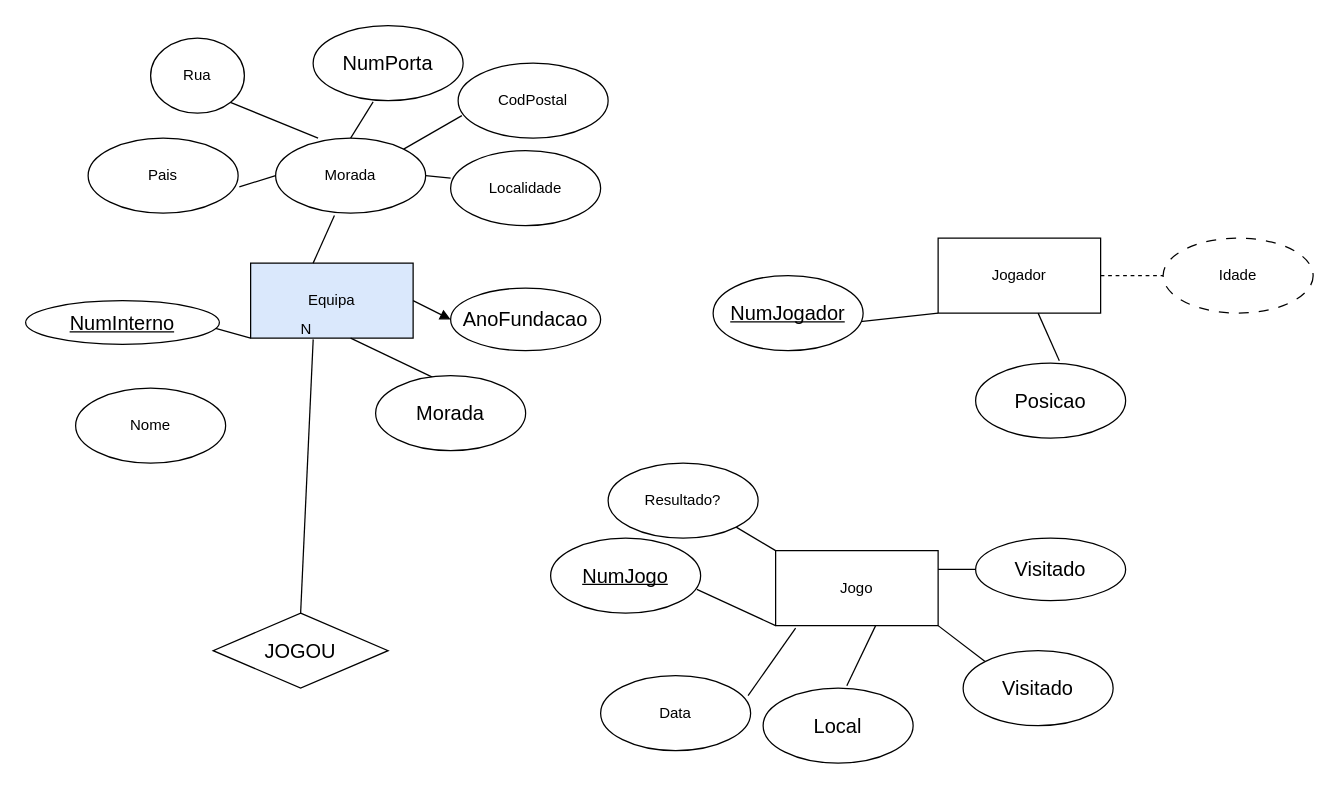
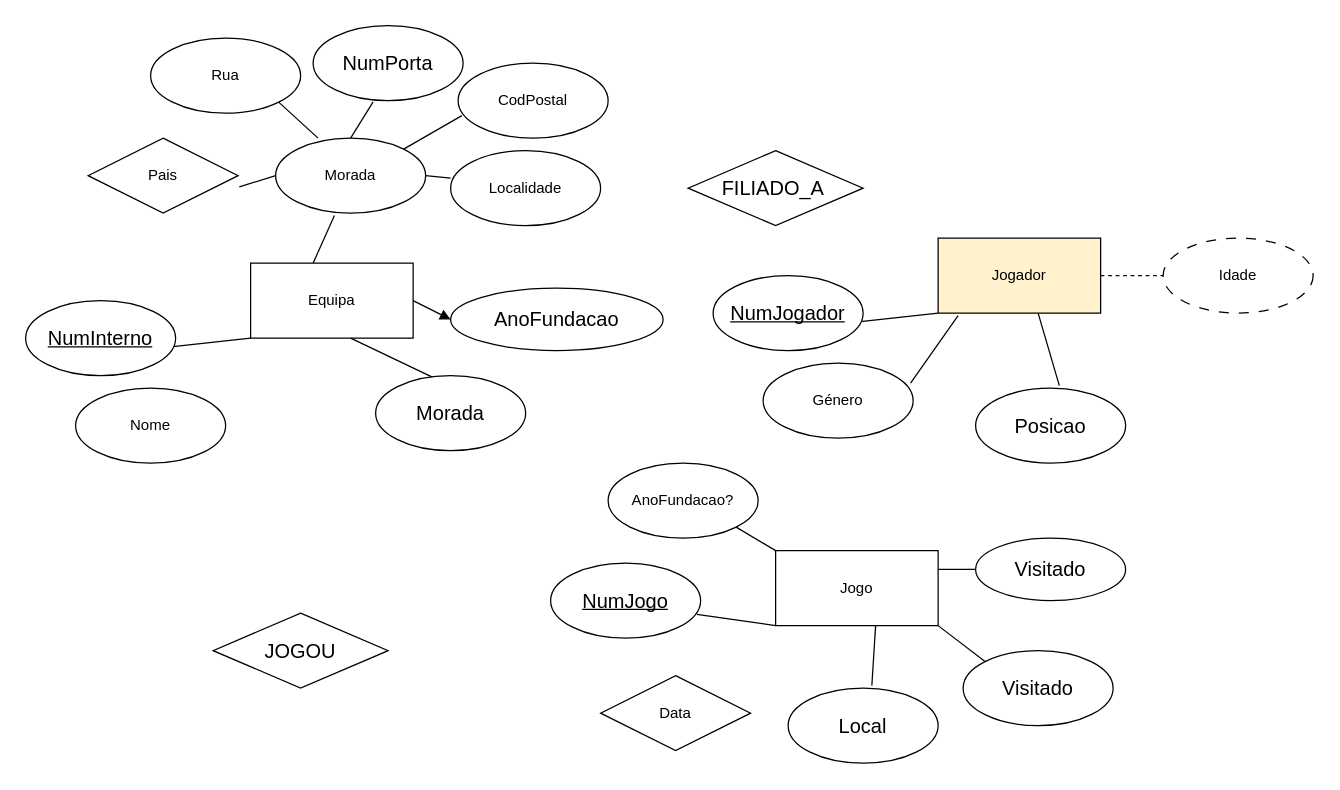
(198, 76) -> (226, 76)
(163, 176) -> (163, 176)
none -> (776, 188)
(1019, 276) -> (1019, 276)
(332, 301) -> (332, 301)
(526, 319) -> (557, 319)
(123, 323) -> (101, 338)
none -> (934, 349)
none -> (838, 401)
(1051, 401) -> (1051, 426)
(307, 476) -> none
(683, 501) -> (683, 501)
(626, 576) -> (626, 601)
(772, 662) -> none
(676, 713) -> (676, 713)
(838, 726) -> (863, 726)
